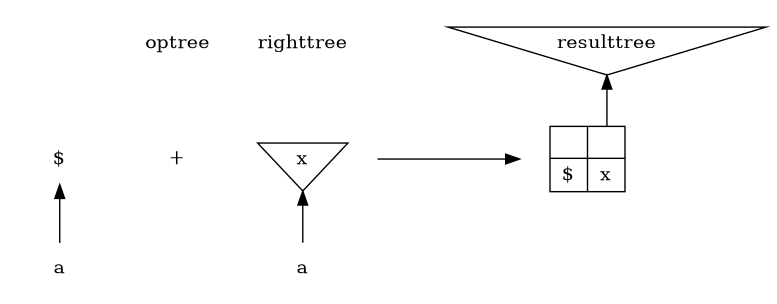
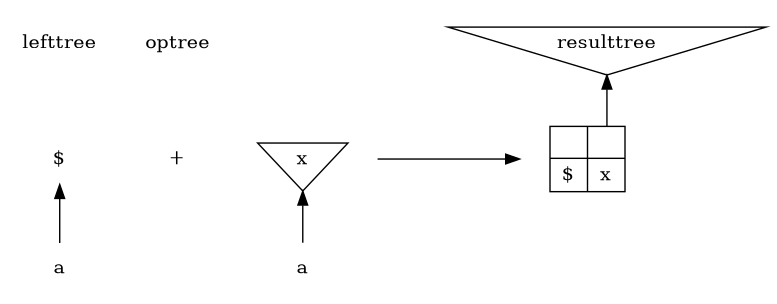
none -> (60, 43)
(303, 43) -> none
